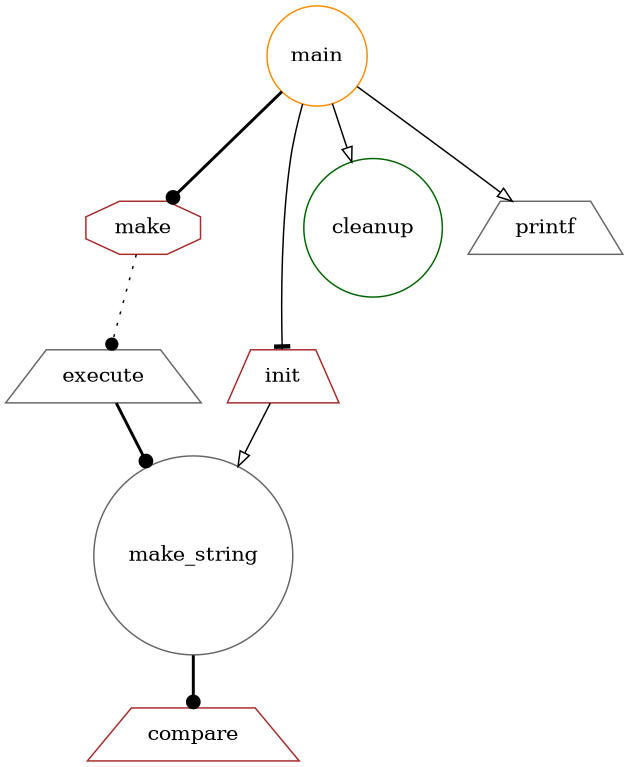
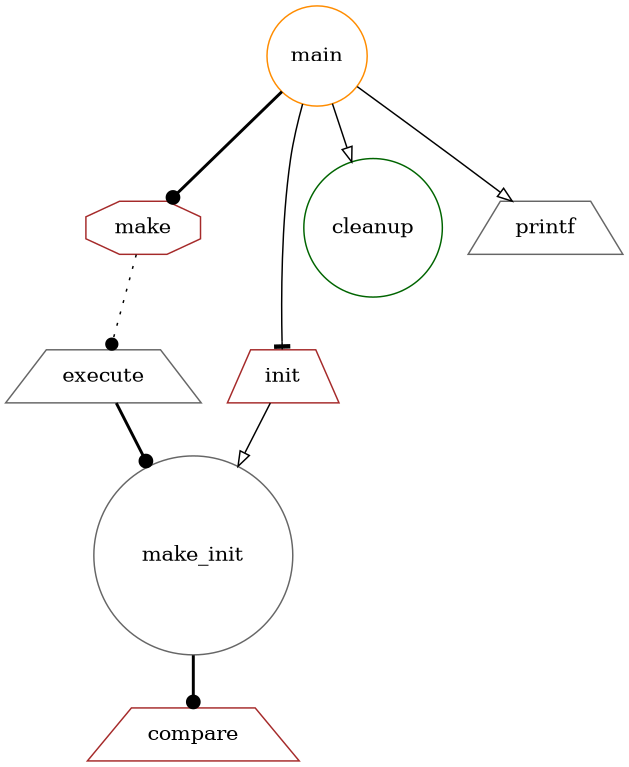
(193, 555) -> (193, 555)
